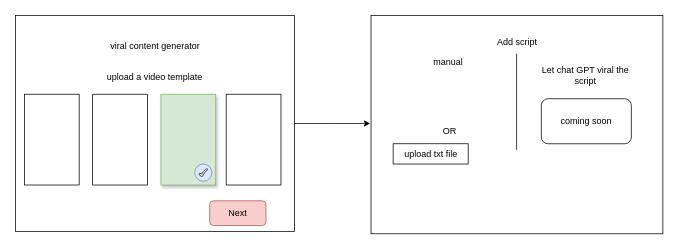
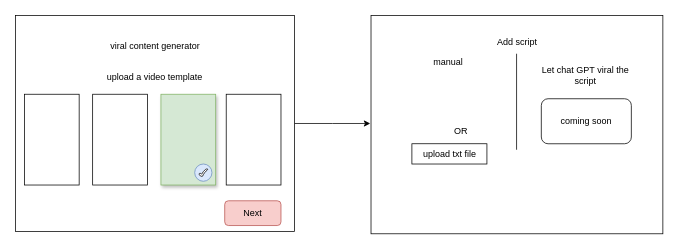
(449, 131) -> (461, 131)
(431, 154) -> (449, 154)
(238, 213) -> (253, 213)
